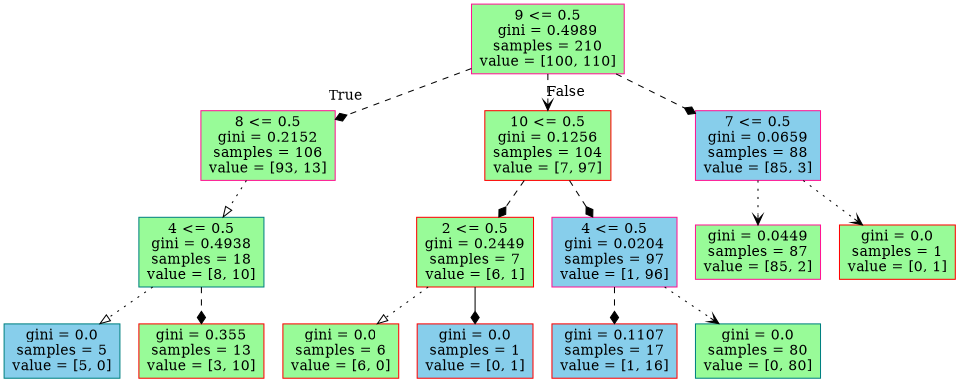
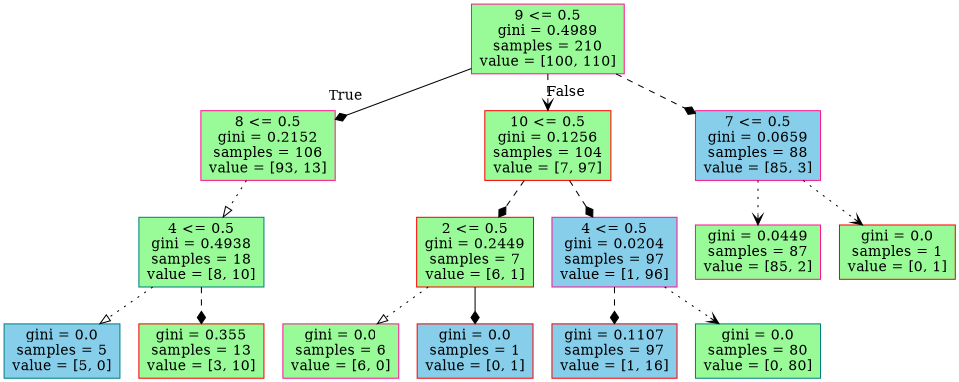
(409, 92) -> (409, 92)
(341, 351) -> (341, 351)
(614, 351) -> (614, 351)
